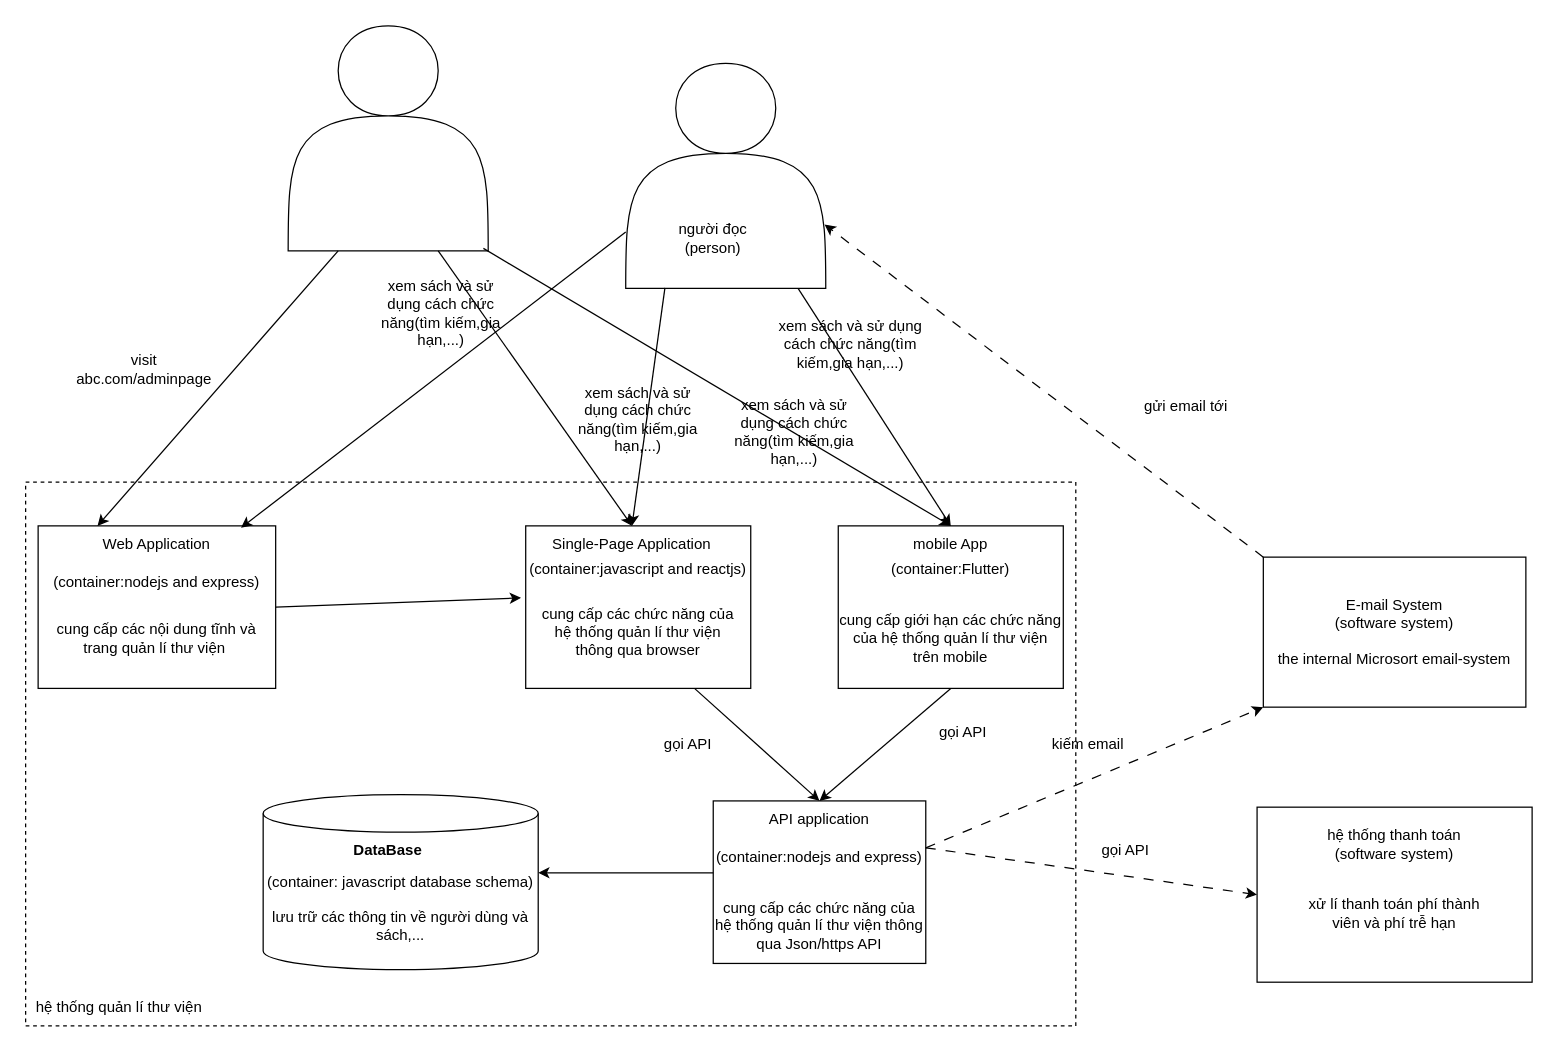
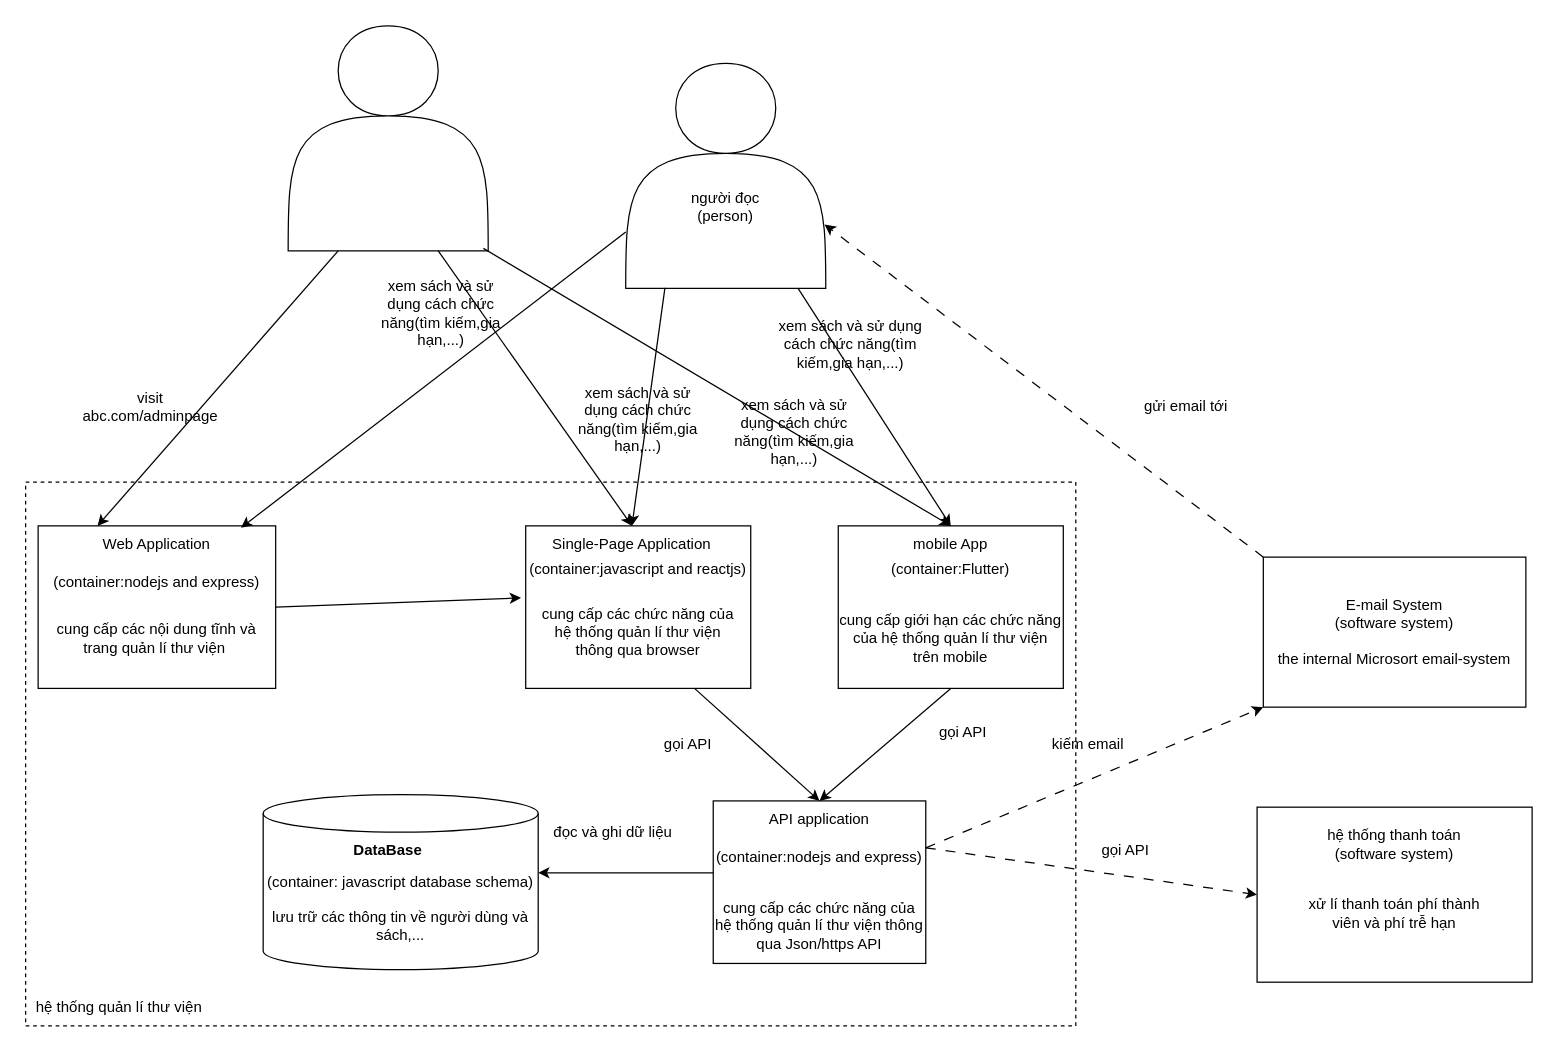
(713, 238) -> (726, 207)
(144, 369) -> (151, 407)
none -> (613, 832)
